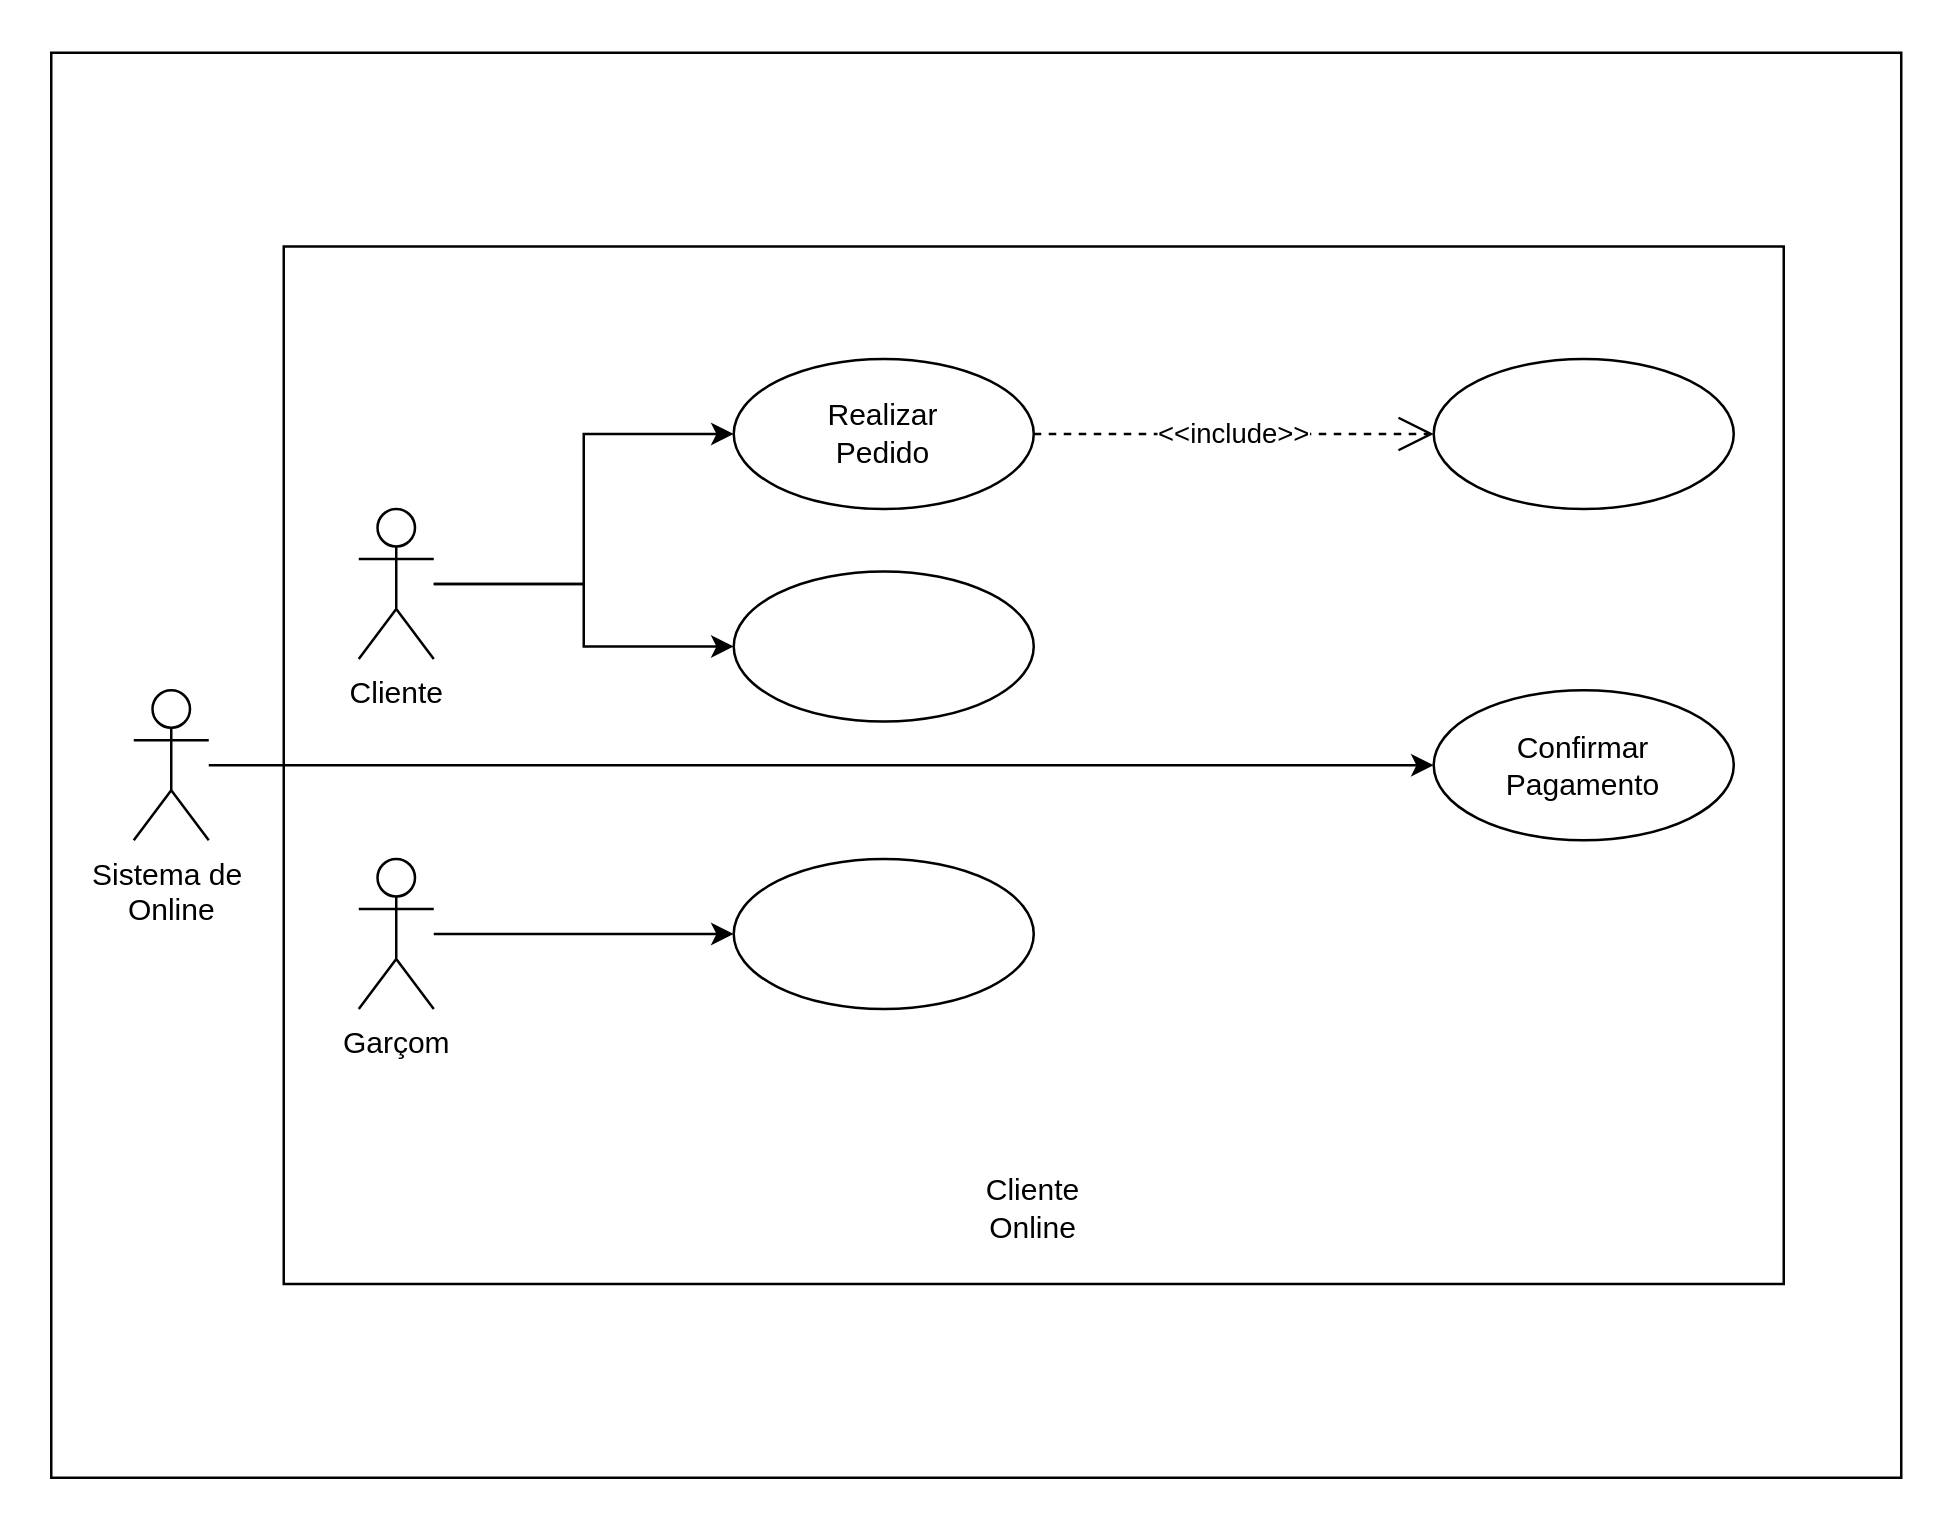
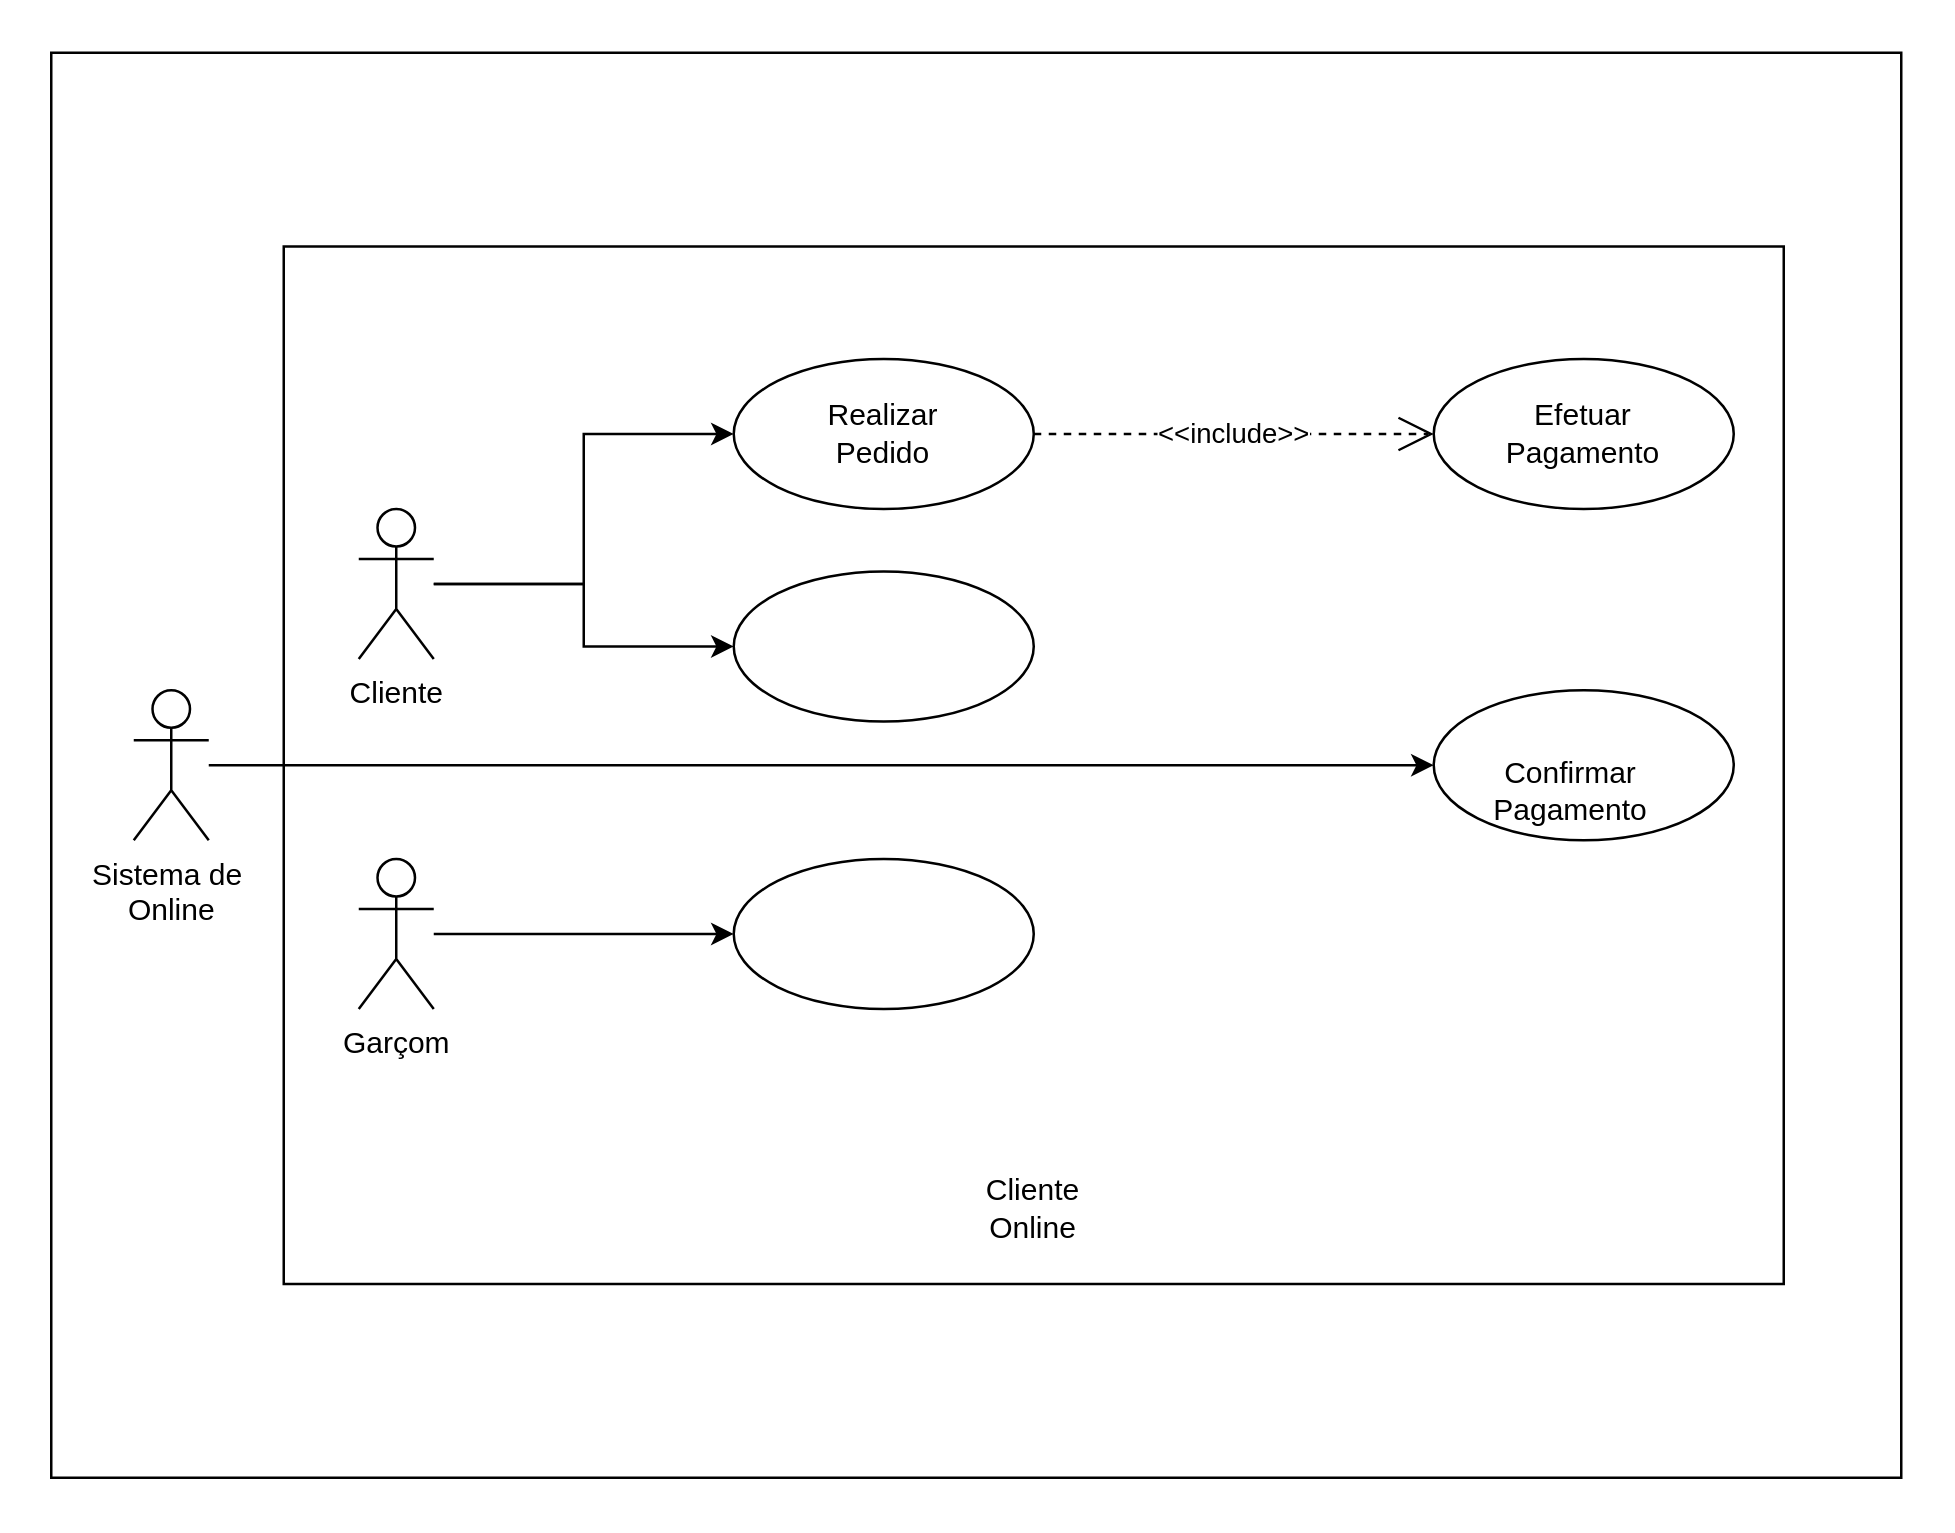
none -> (1584, 434)
(1584, 765) -> (1571, 790)
